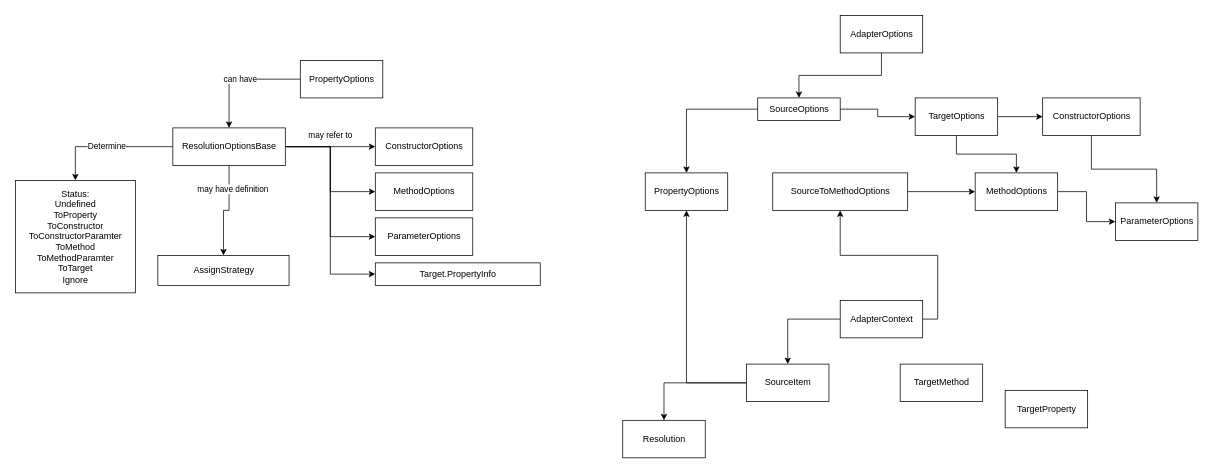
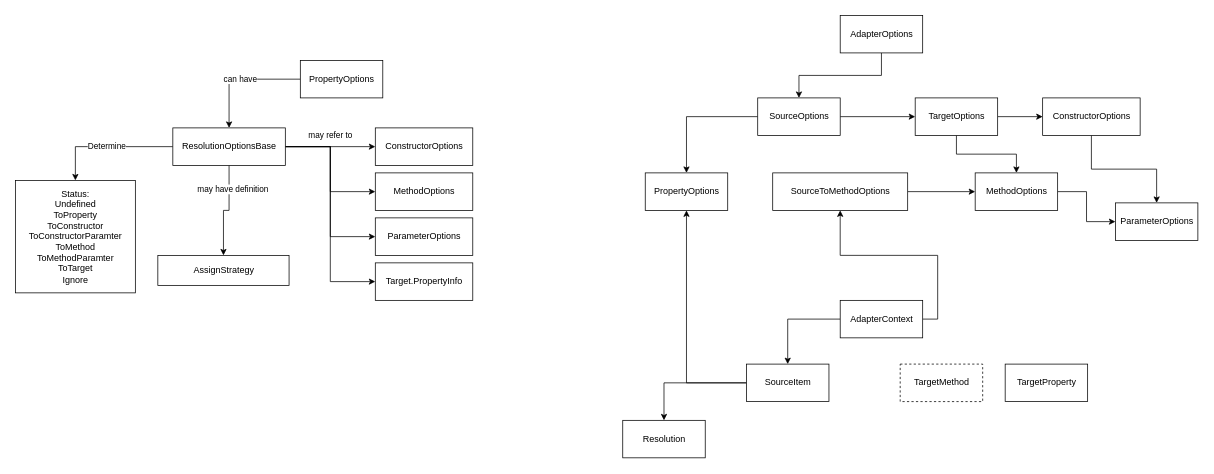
(799, 109) -> (799, 117)
(458, 274) -> (424, 282)
(942, 383) -> (942, 383)
(1047, 409) -> (1047, 383)
